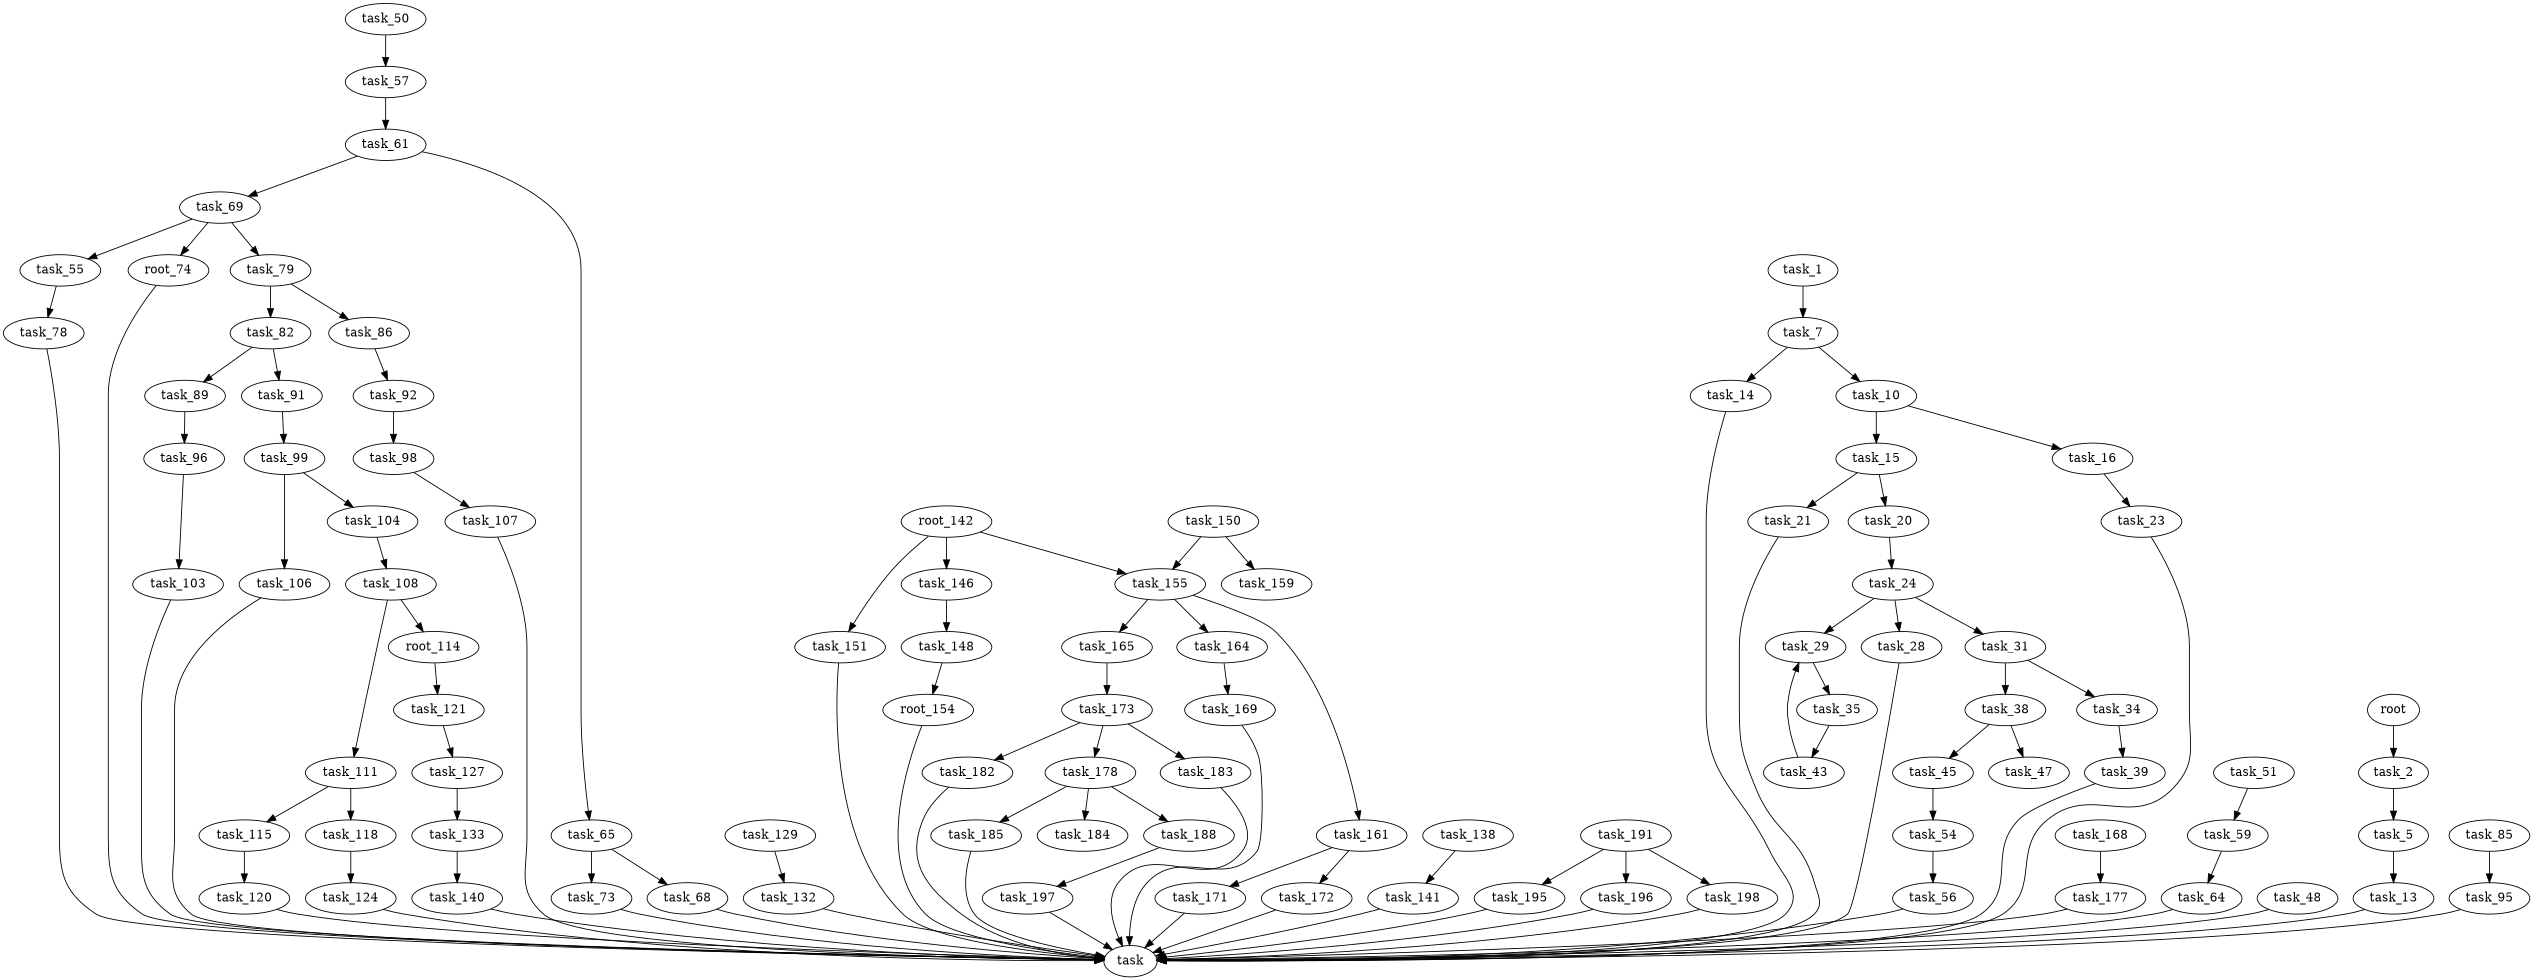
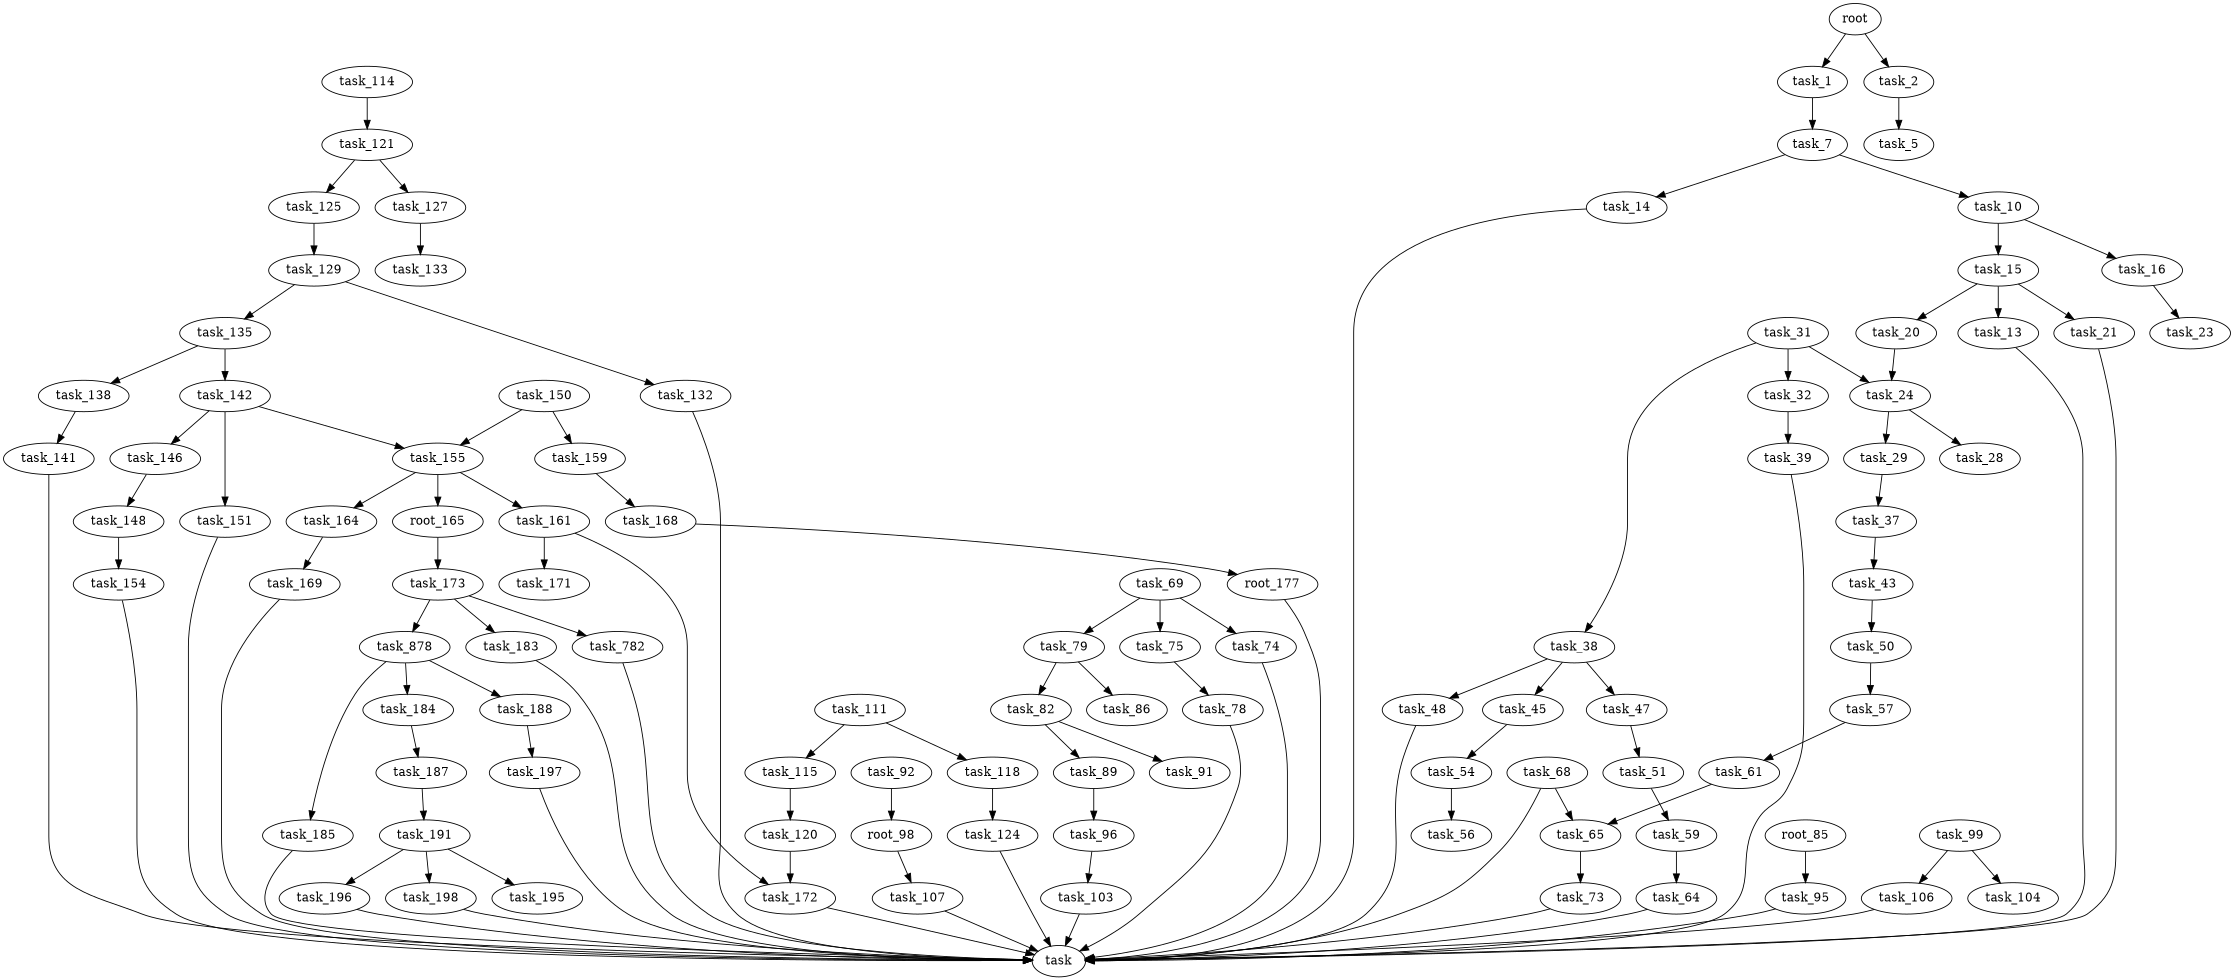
none -> (1836, 47)
(307, 175) -> none
none -> (314, 208)
(60, 270) -> (1160, 647)
(168, 270) -> (1256, 647)
none -> (225, 333)
(380, 360) -> none
(283, 423) -> none
(394, 459) -> (891, 836)
none -> (612, 487)
(946, 522) -> (225, 396)
(391, 584) -> none
(1945, 614) -> (1835, 362)
(434, 647) -> (367, 82)
(1107, 647) -> (438, 522)
none -> (1502, 677)
(928, 710) -> (119, 584)
(1837, 710) -> (1876, 522)
(2117, 710) -> (1788, 396)
(1788, 714) -> (1872, 612)
none -> (1634, 737)
none -> (421, 773)
(967, 773) -> (618, 647)
(1090, 773) -> (405, 647)
(2489, 836) -> (1806, 836)
(2393, 863) -> (1998, 298)
(636, 865) -> (1562, 800)
(1854, 894) -> none
(457, 898) -> none
(2100, 898) -> (1273, 584)
(2004, 913) -> none
(1168, 928) -> none
(501, 934) -> (790, 863)
(1327, 938) -> none
(1536, 951) -> none
